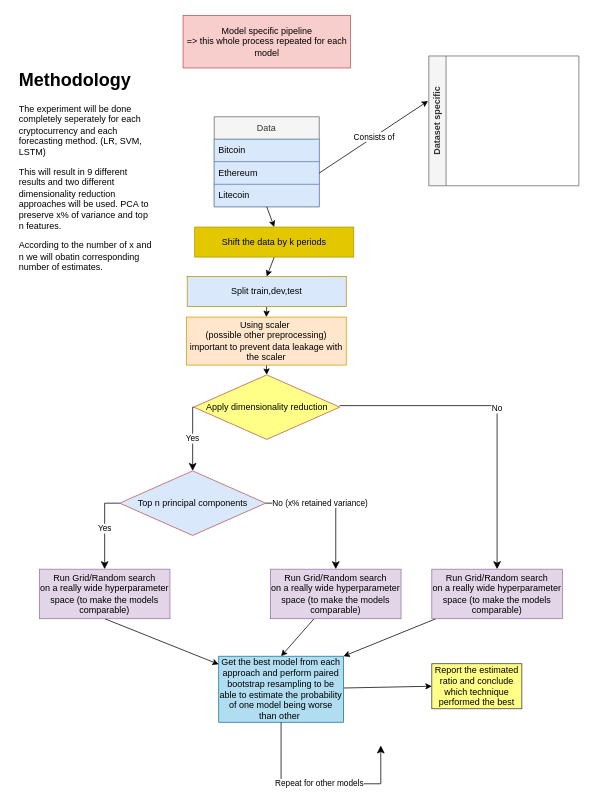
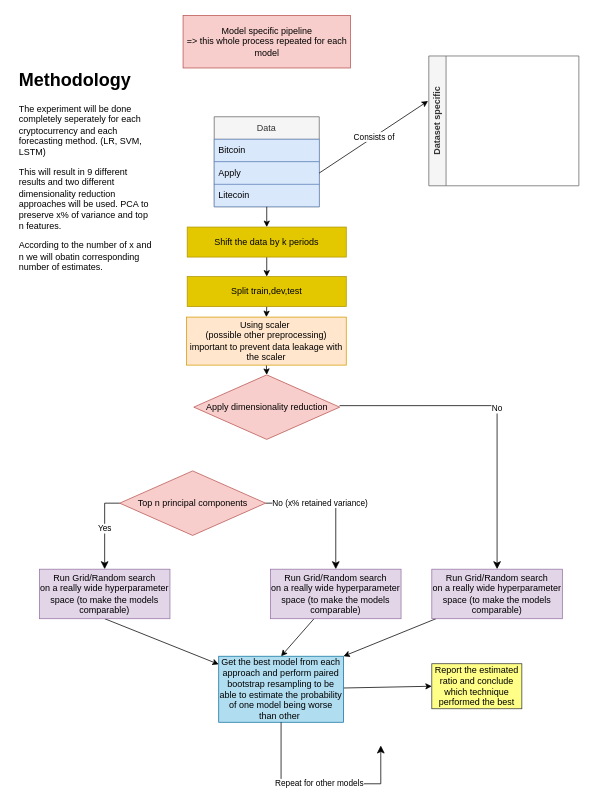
(239, 173) -> (230, 173)
(274, 242) -> (267, 242)
(267, 291) -> (267, 291)
(267, 407) -> (267, 407)
(193, 435) -> none
(193, 503) -> (193, 503)
